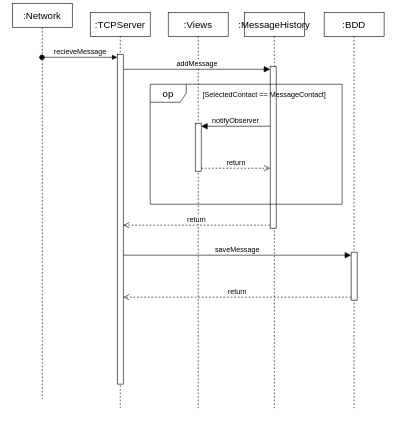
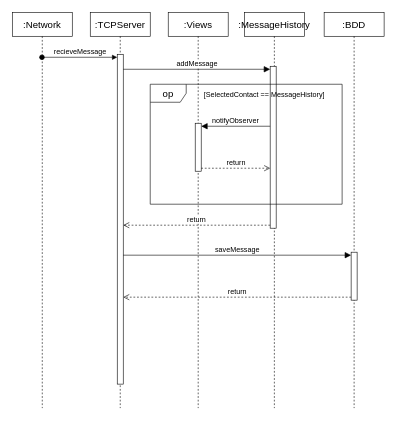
(265, 93) -> (265, 93)
(42, 201) -> (42, 210)
